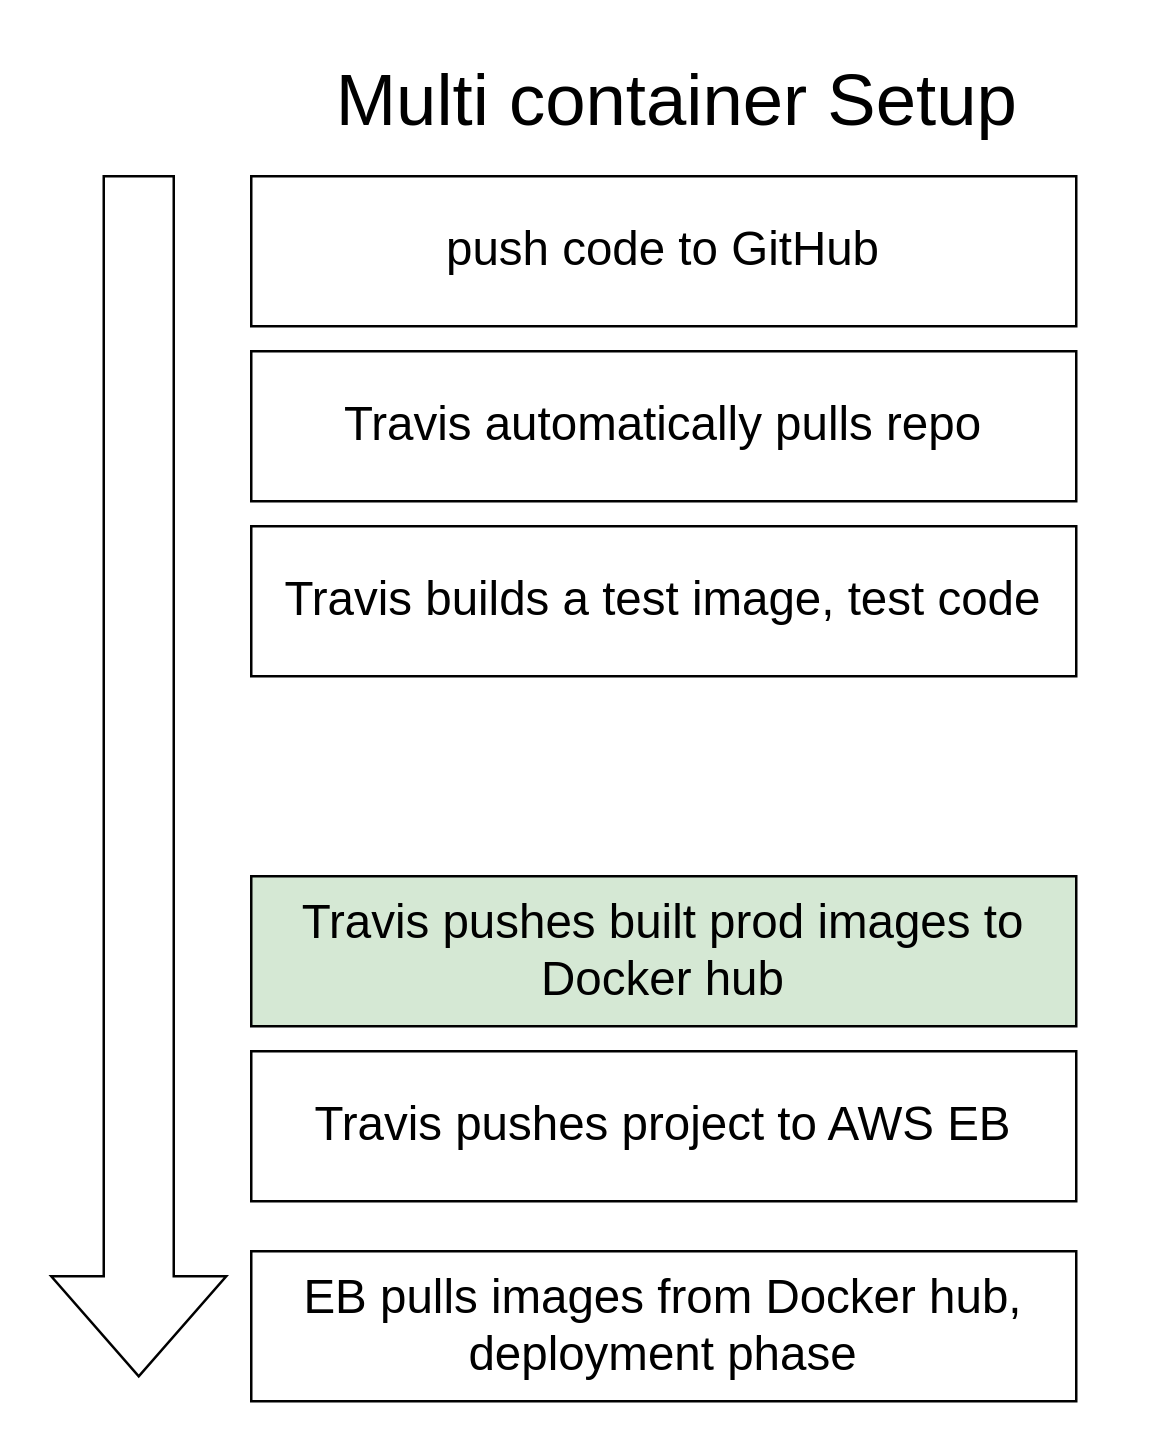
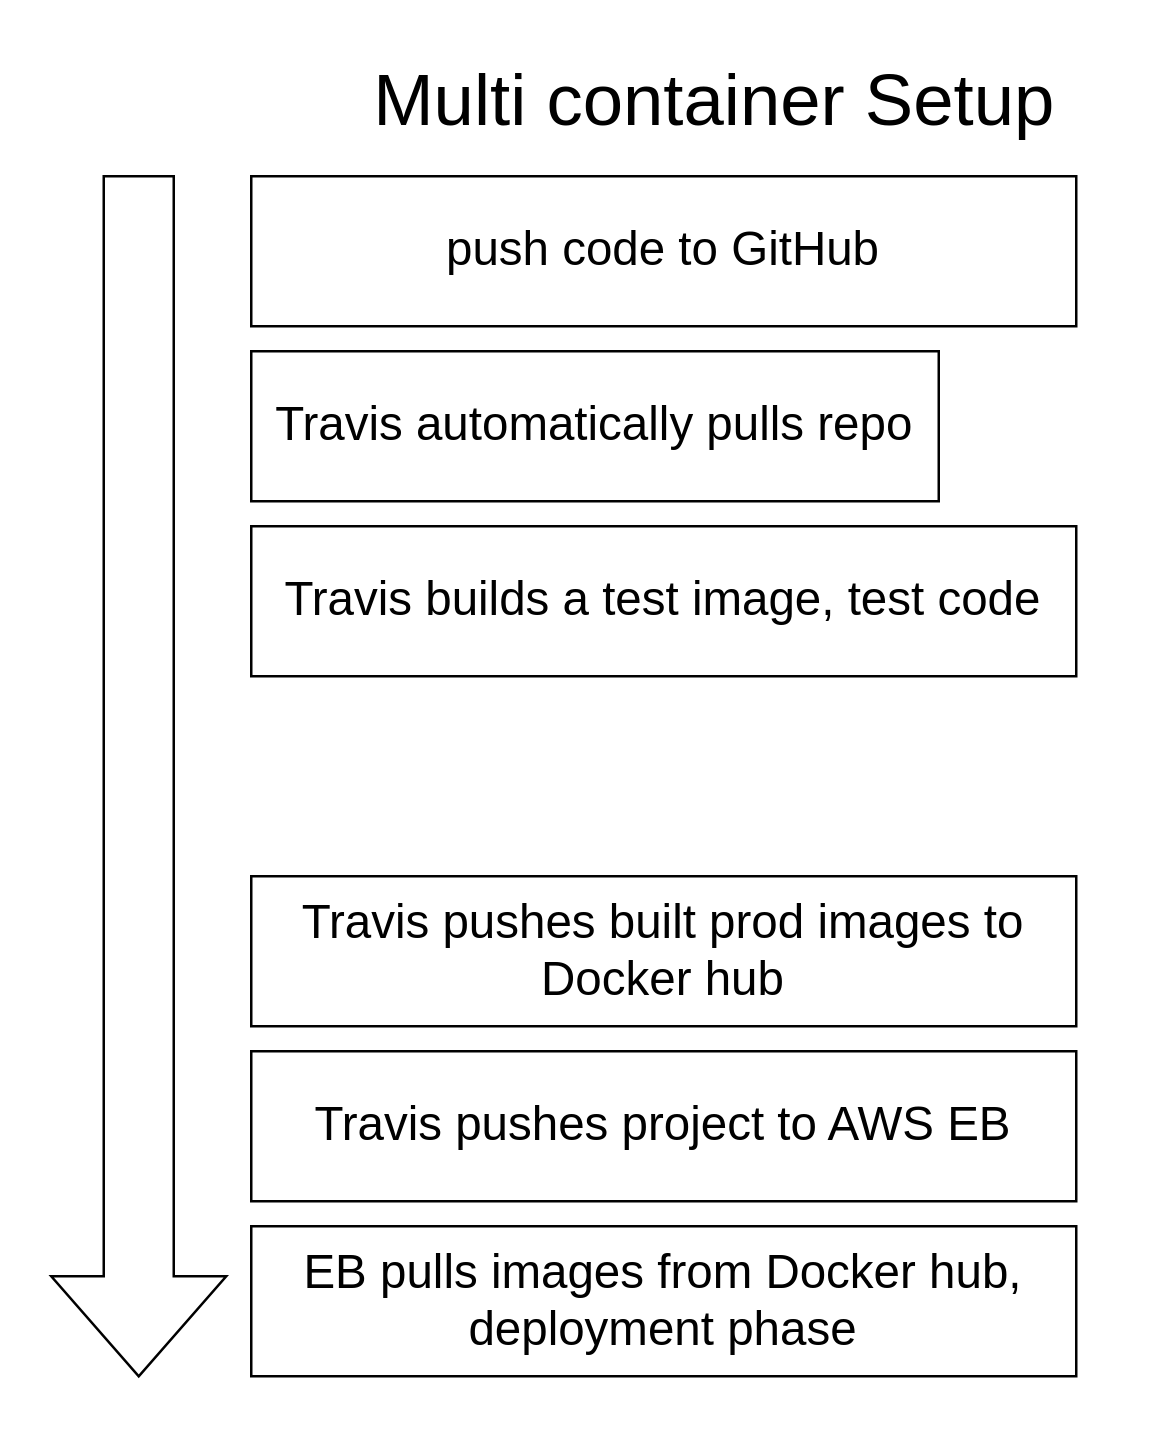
(676, 101) -> (714, 101)
(664, 426) -> (595, 426)
(664, 951) -> (664, 951)
(664, 1326) -> (664, 1301)
